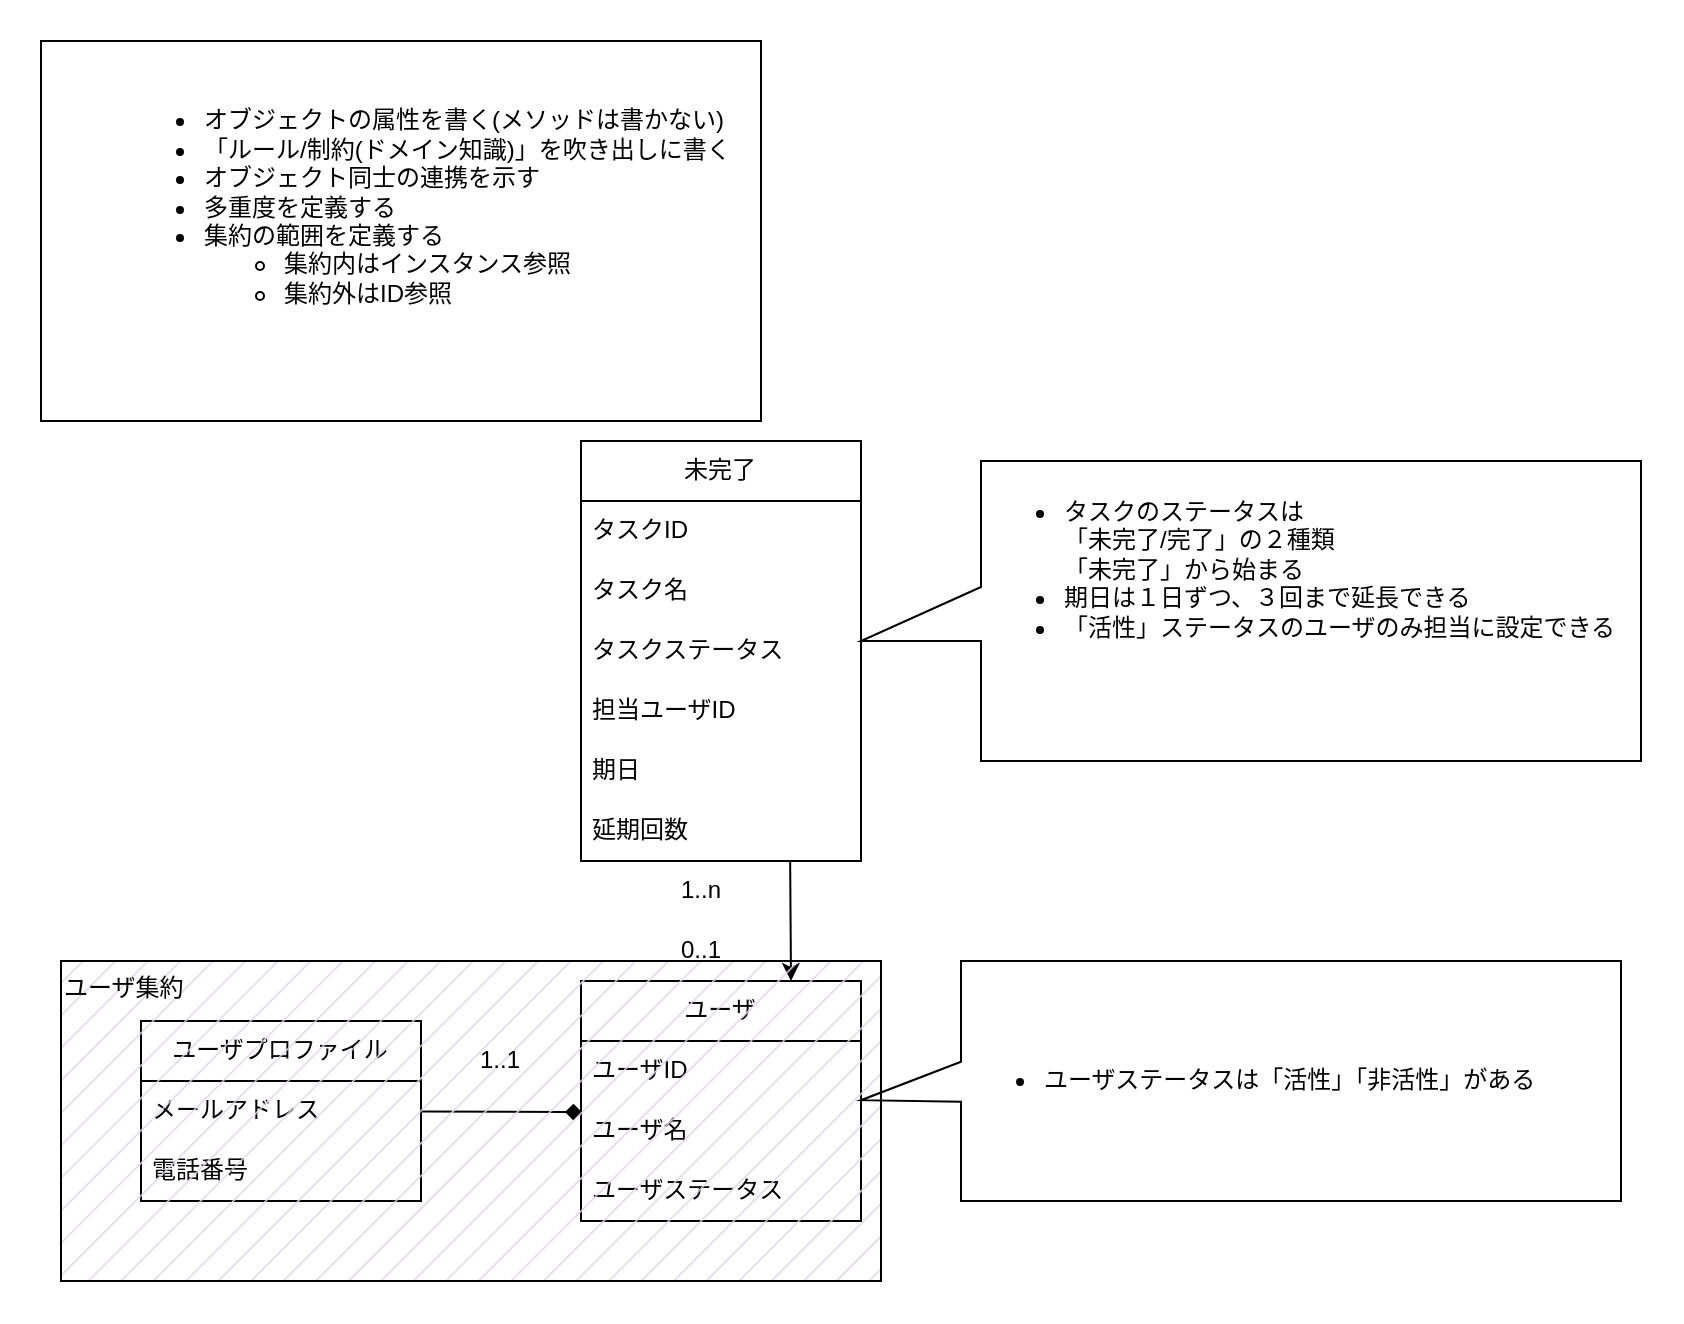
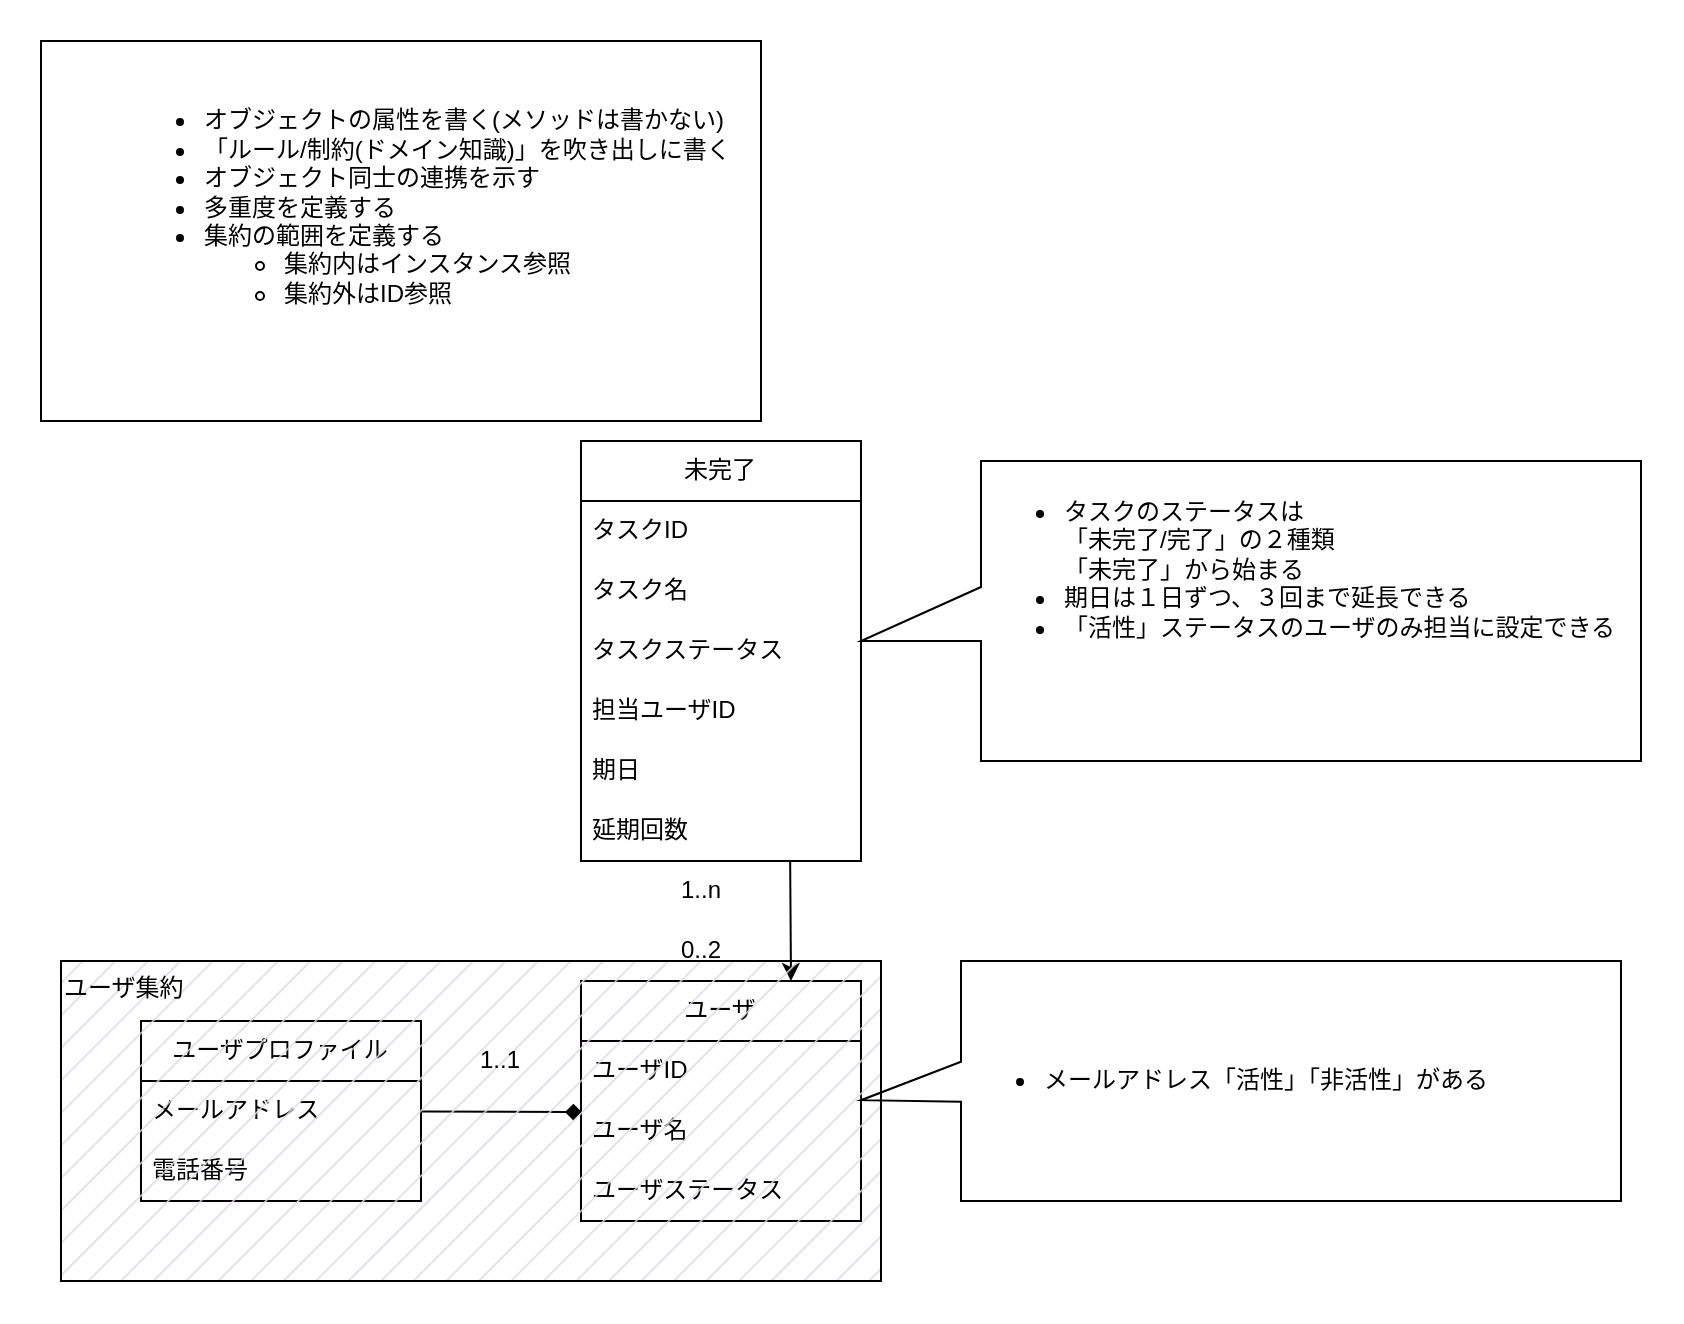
(702, 951) -> (702, 951)
(1217, 1081) -> (1193, 1081)
